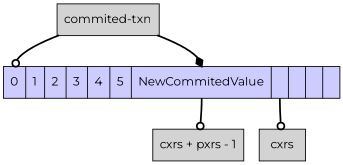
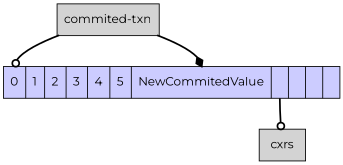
(198, 145) -> none
